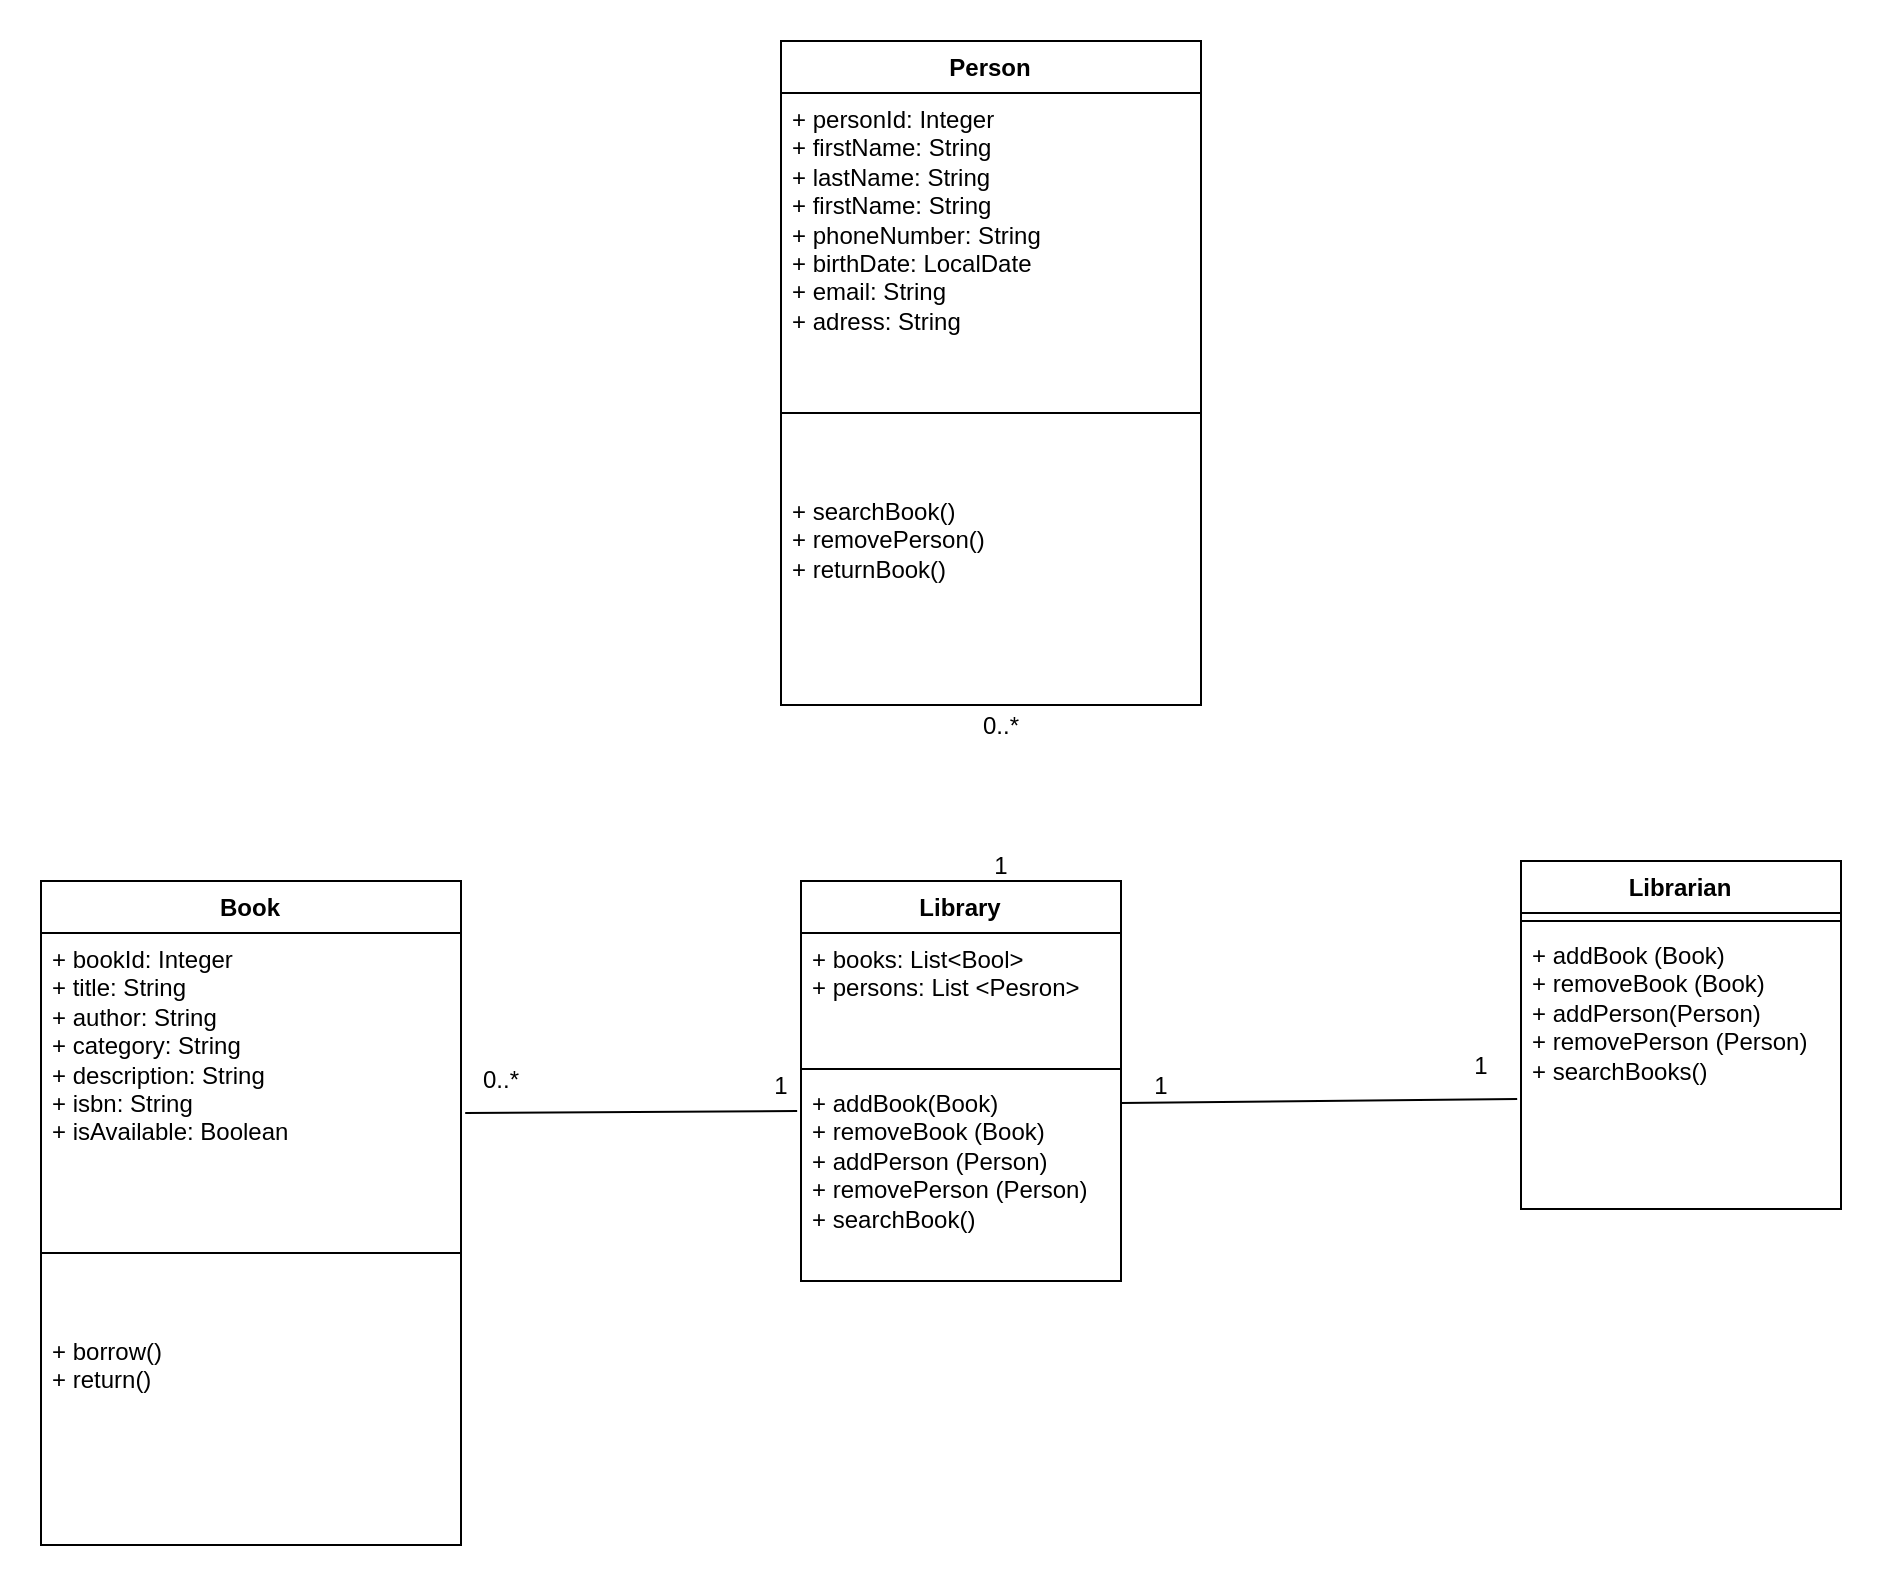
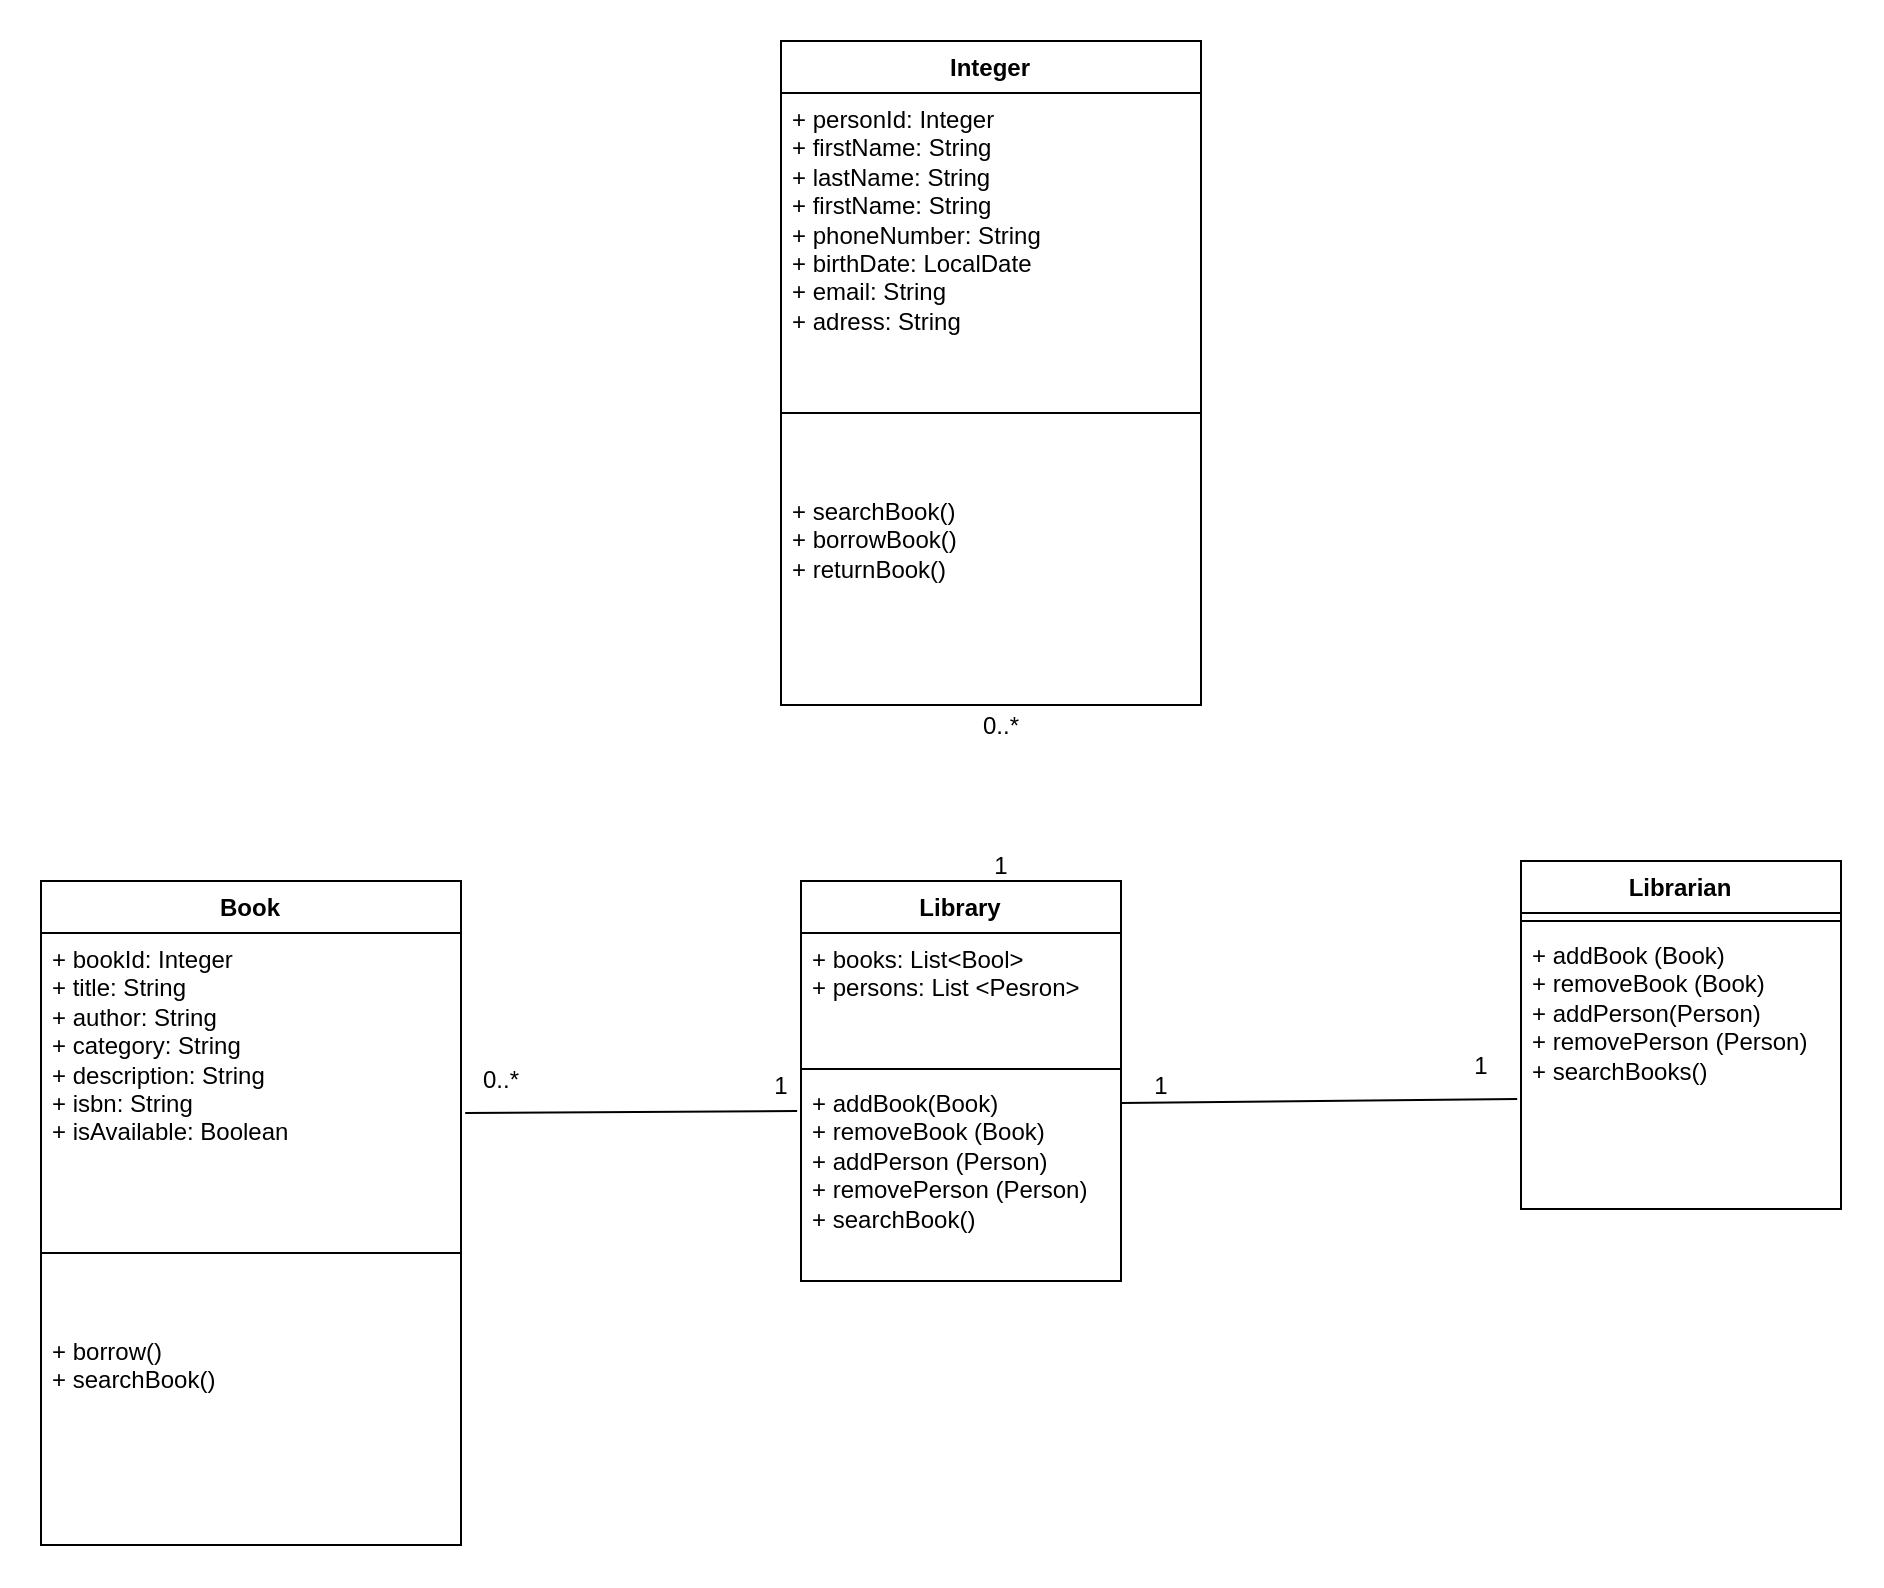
(991, 69) -> (991, 69)
(897, 542) -> (884, 542)
(117, 1368) -> (144, 1368)
